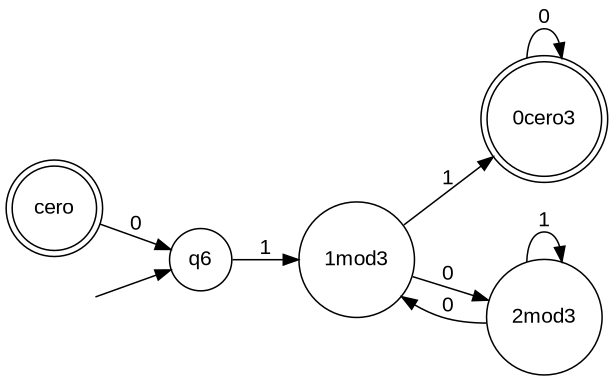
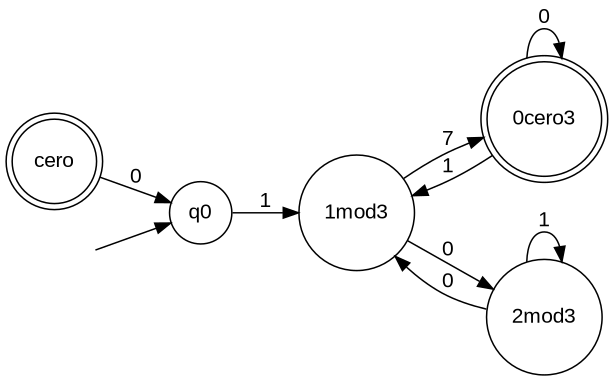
none -> (461, 175)
(448, 179) -> (448, 139)
(201, 260) -> (201, 213)
